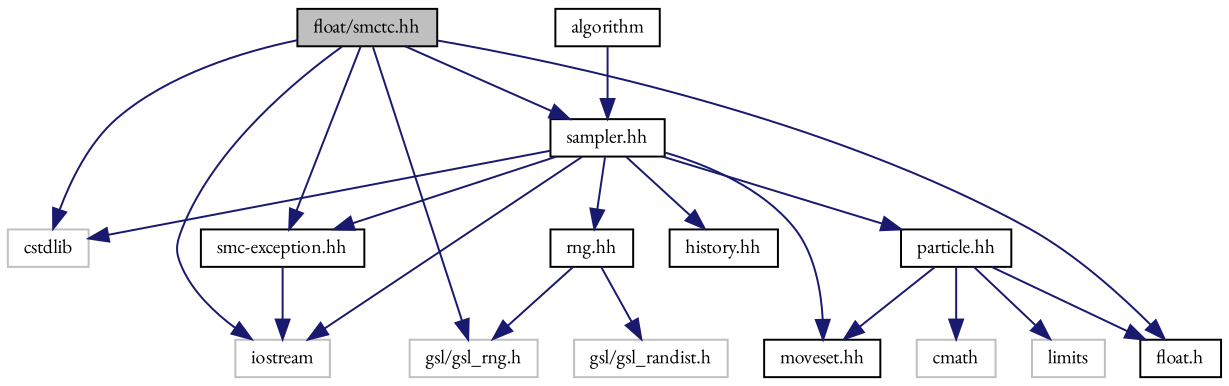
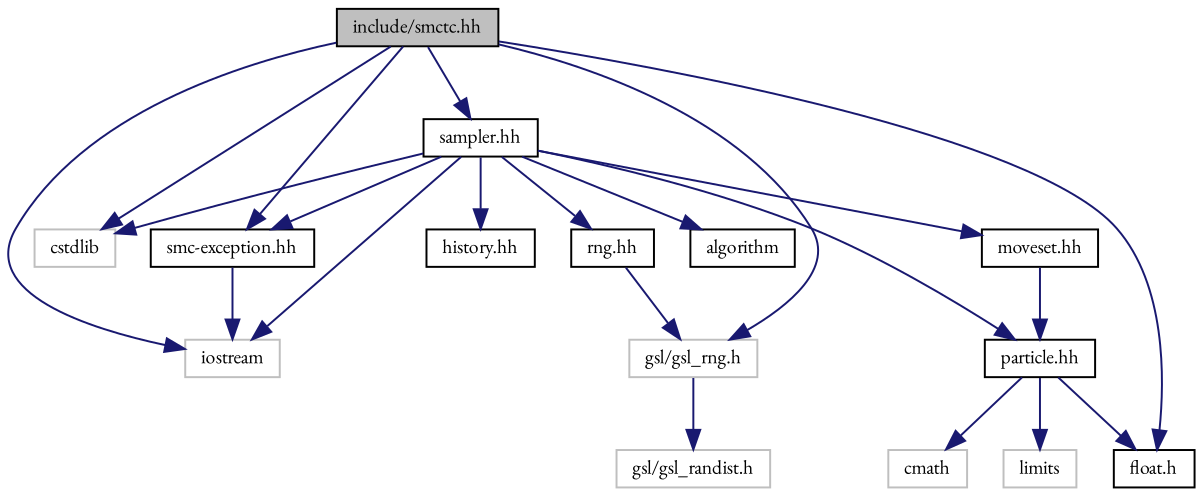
(367, 28) -> (418, 28)
(608, 64) -> (602, 189)
(617, 295) -> (693, 404)
(897, 297) -> (1040, 293)
